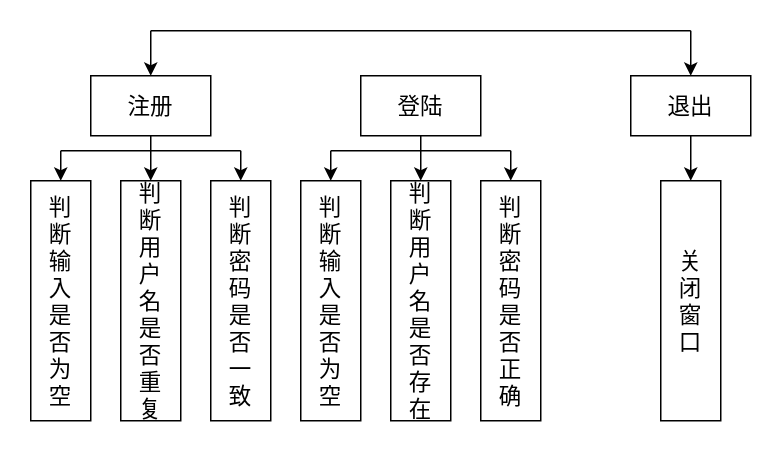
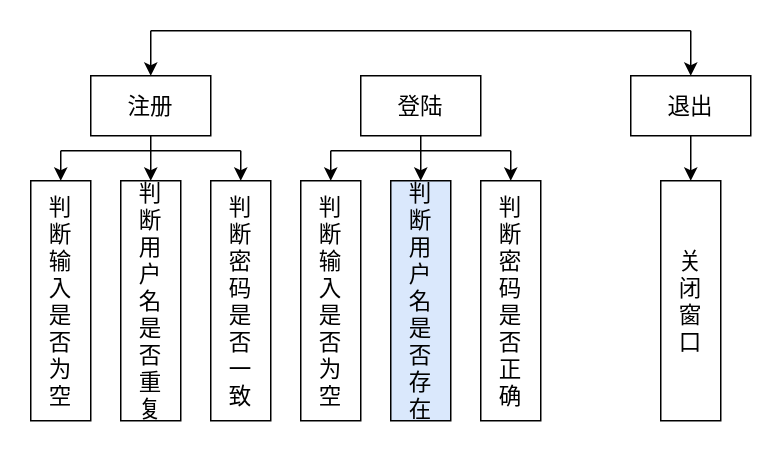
(421, 301) -> (421, 301)
